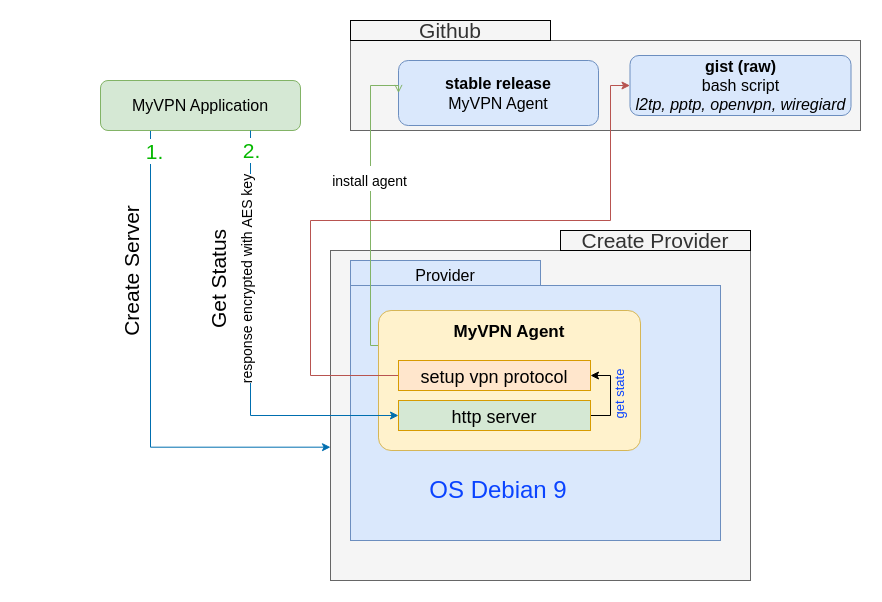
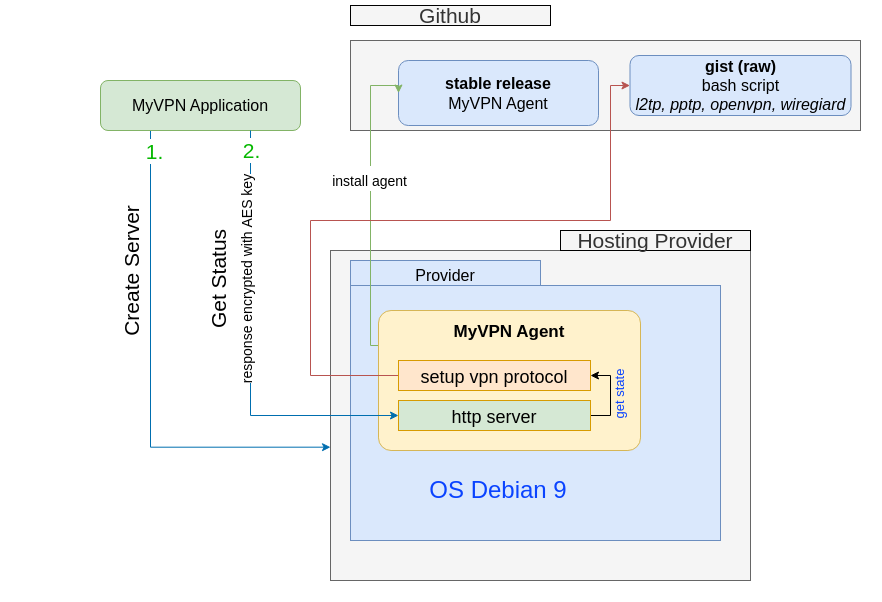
(451, 31) -> (451, 16)
(398, 86) -> (397, 86)
(656, 241) -> (656, 241)
